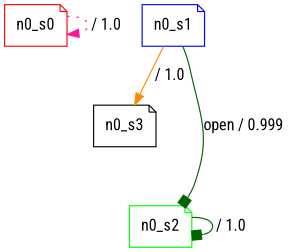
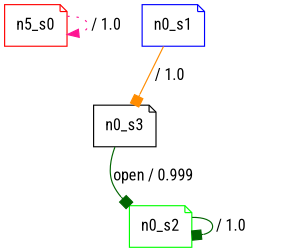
(36, 25) -> (36, 25)
(152, 70) -> (152, 70)
(202, 121) -> (110, 173)
